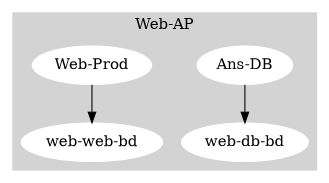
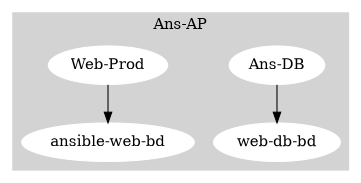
(165, 25) -> (181, 25)
(92, 142) -> (108, 142)
